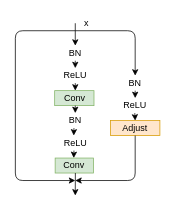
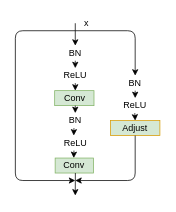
(135, 128) -> (135, 128)
